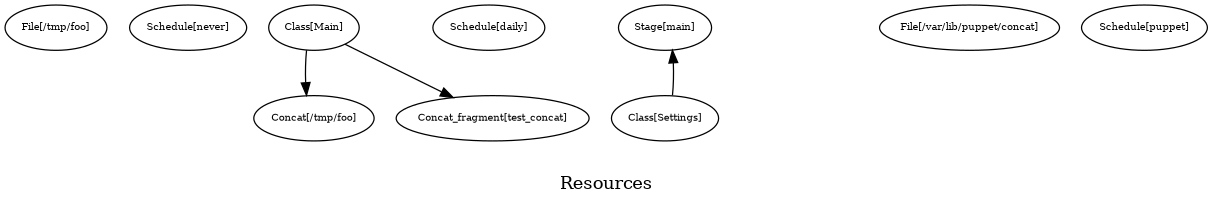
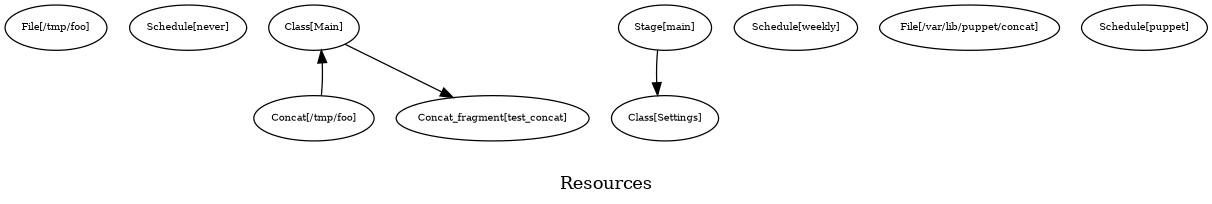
(489, 28) -> none
none -> (796, 28)
(306, 66) -> (322, 79)
(673, 79) -> (657, 66)
